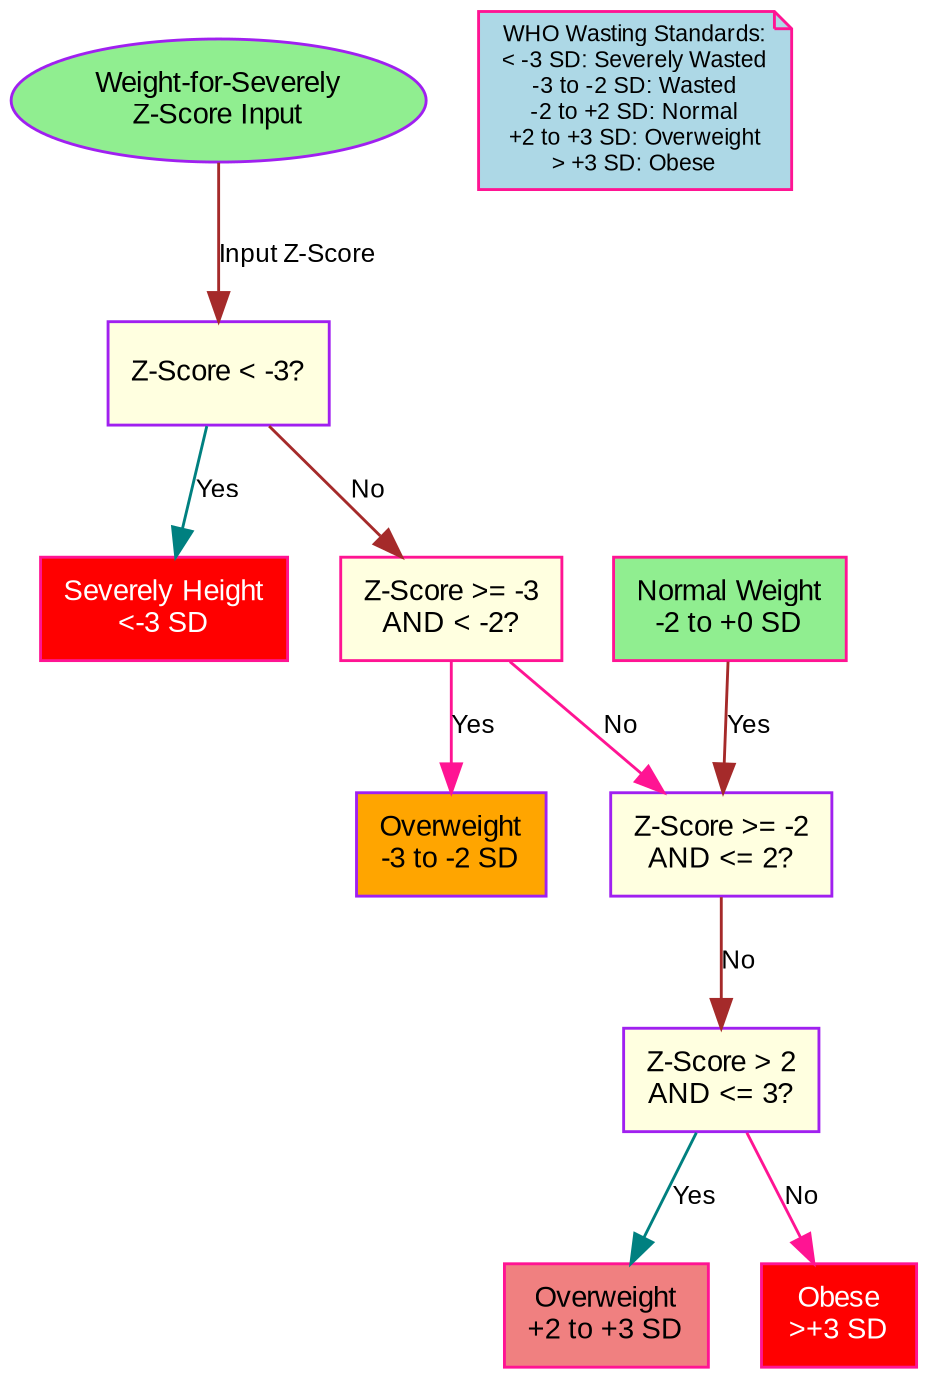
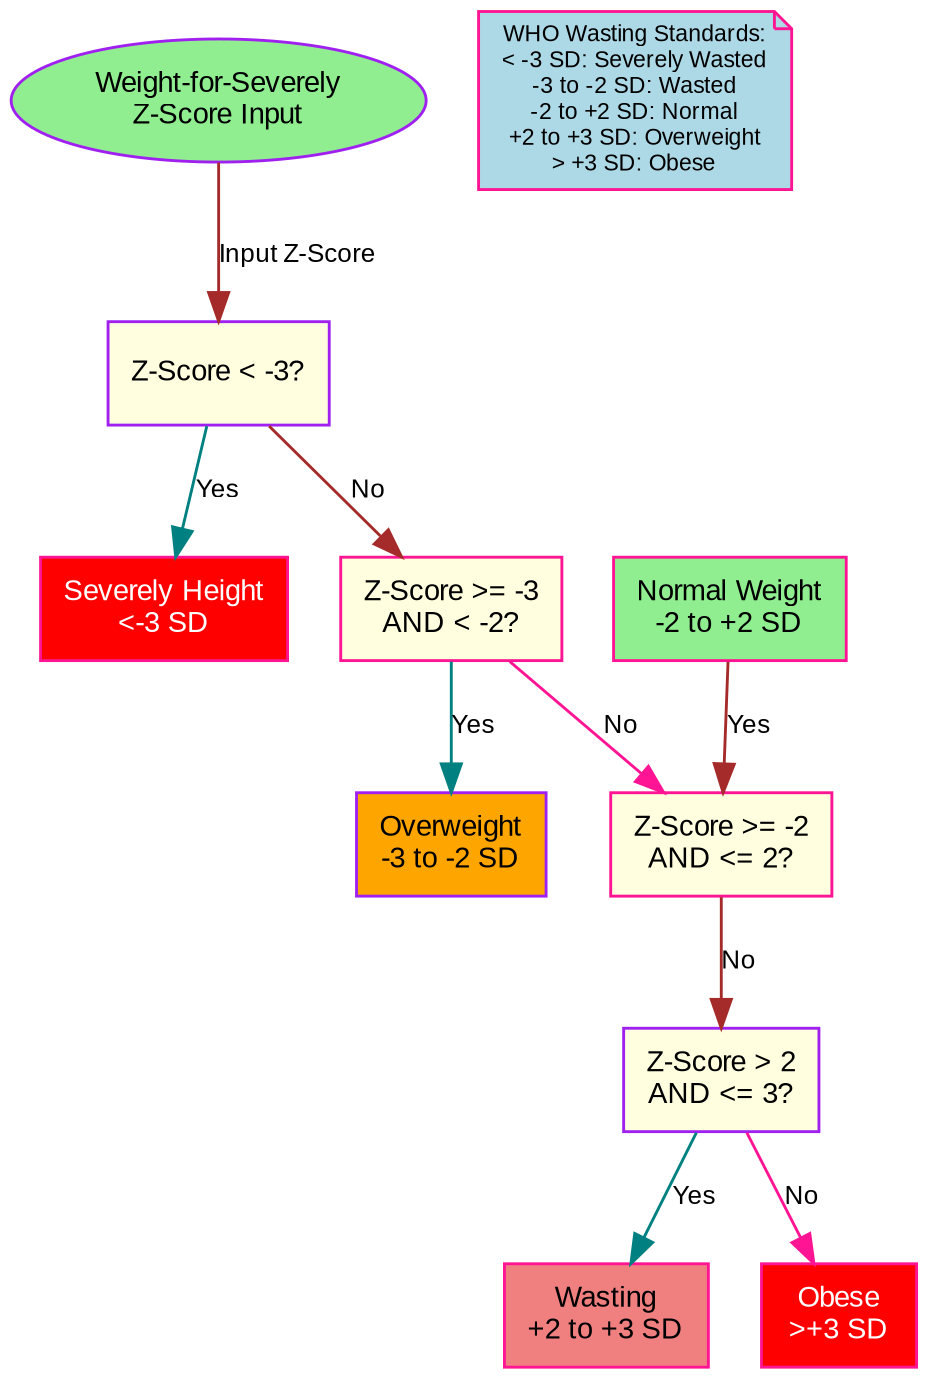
(730, 609) -> (730, 609)
(451, 713) -> (451, 713)
(721, 844) -> (721, 844)
(606, 1315) -> (606, 1315)
